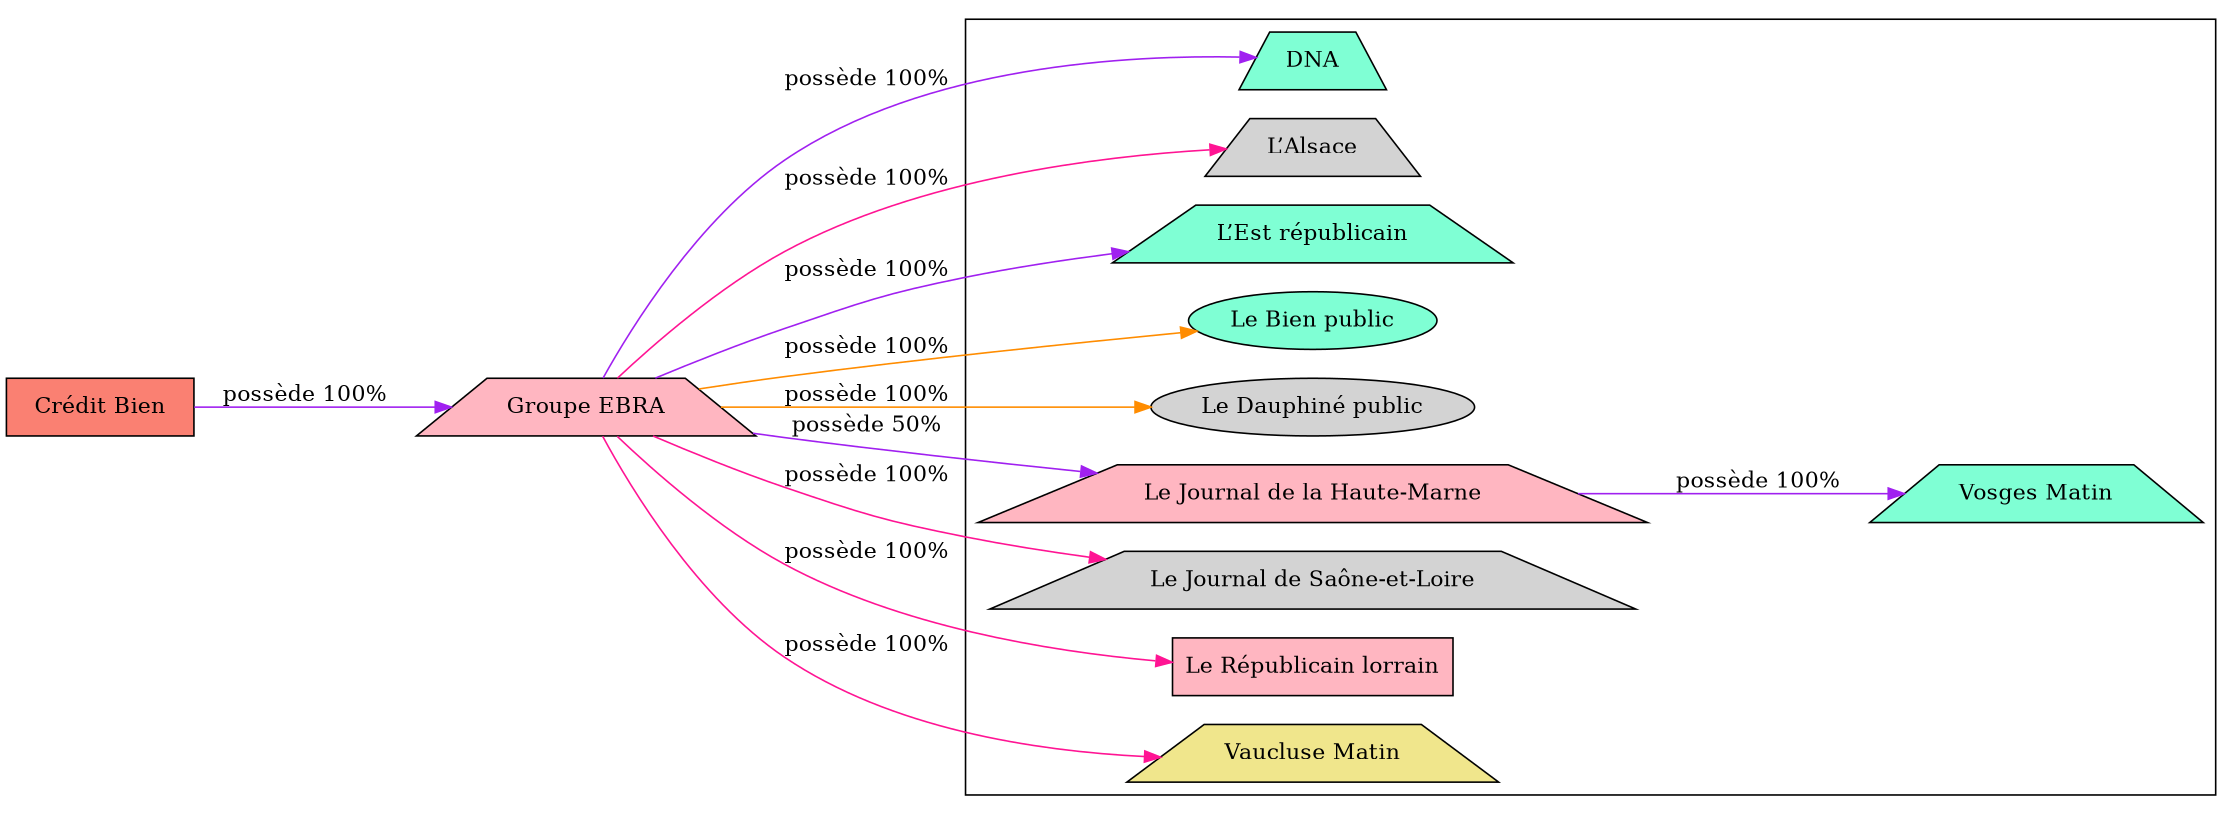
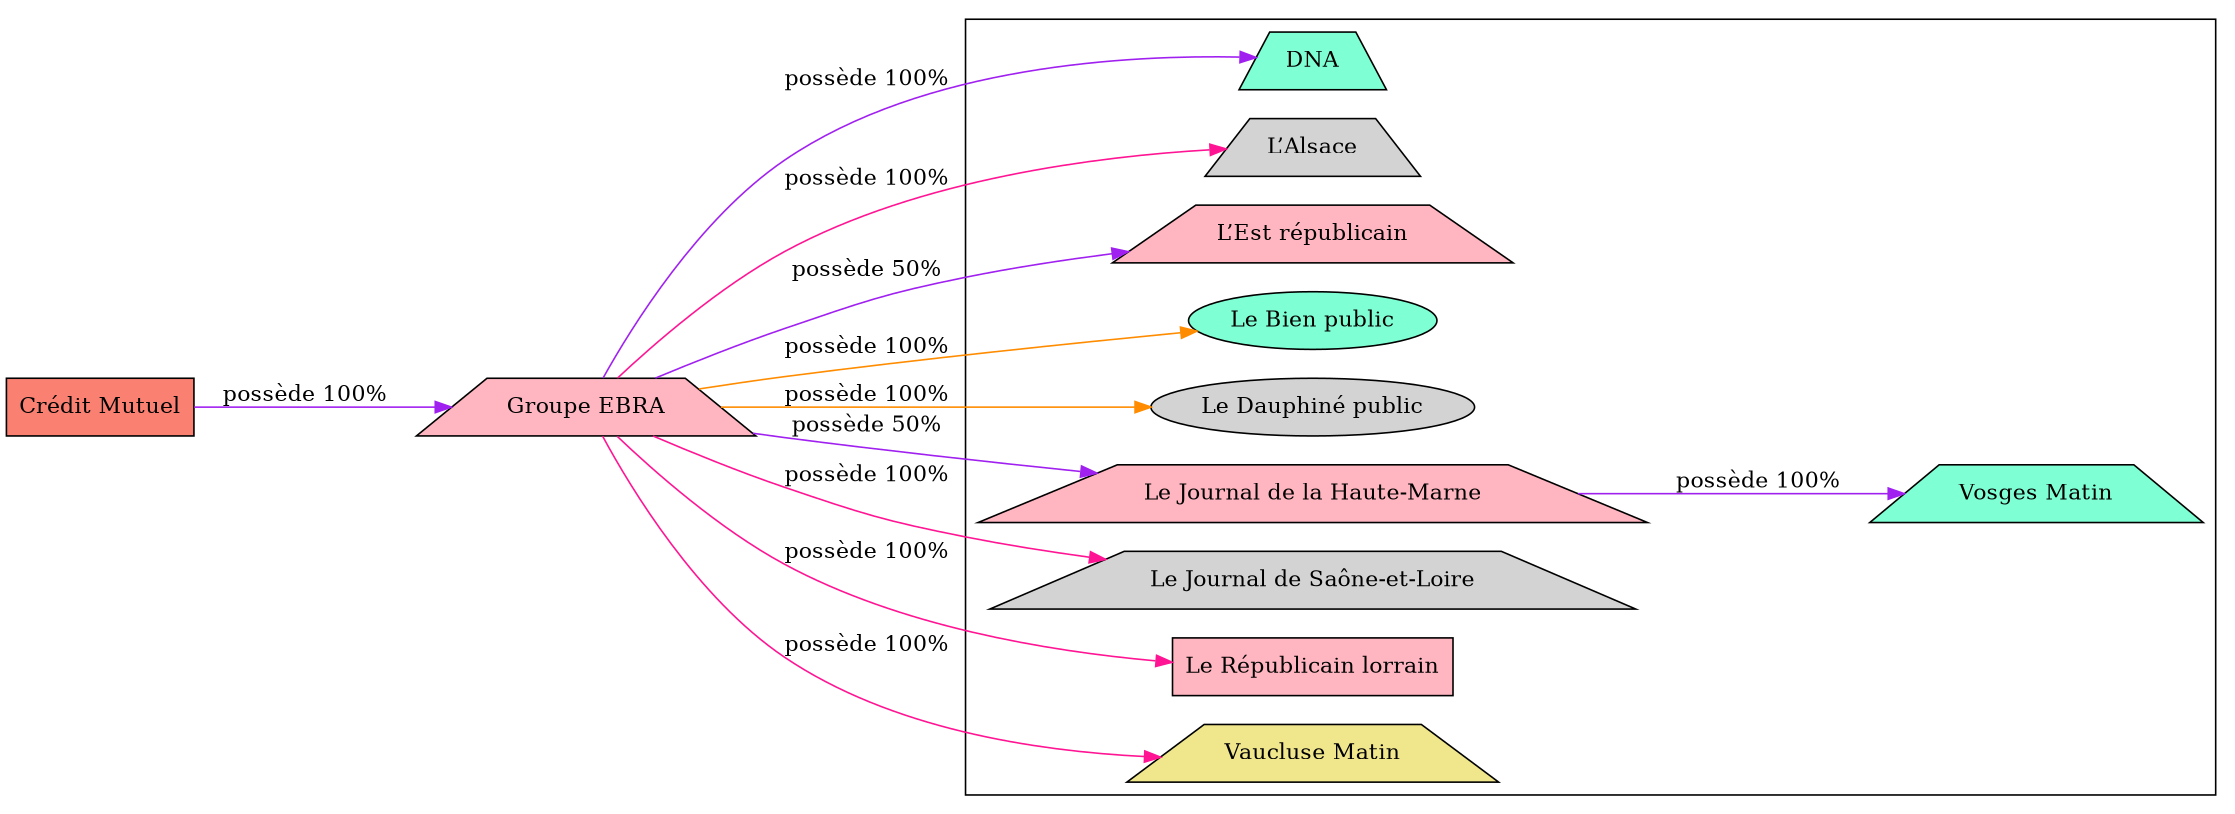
(1313, 234) -> (1313, 234)
(867, 270) -> (867, 270)
(100, 407) -> (100, 407)
